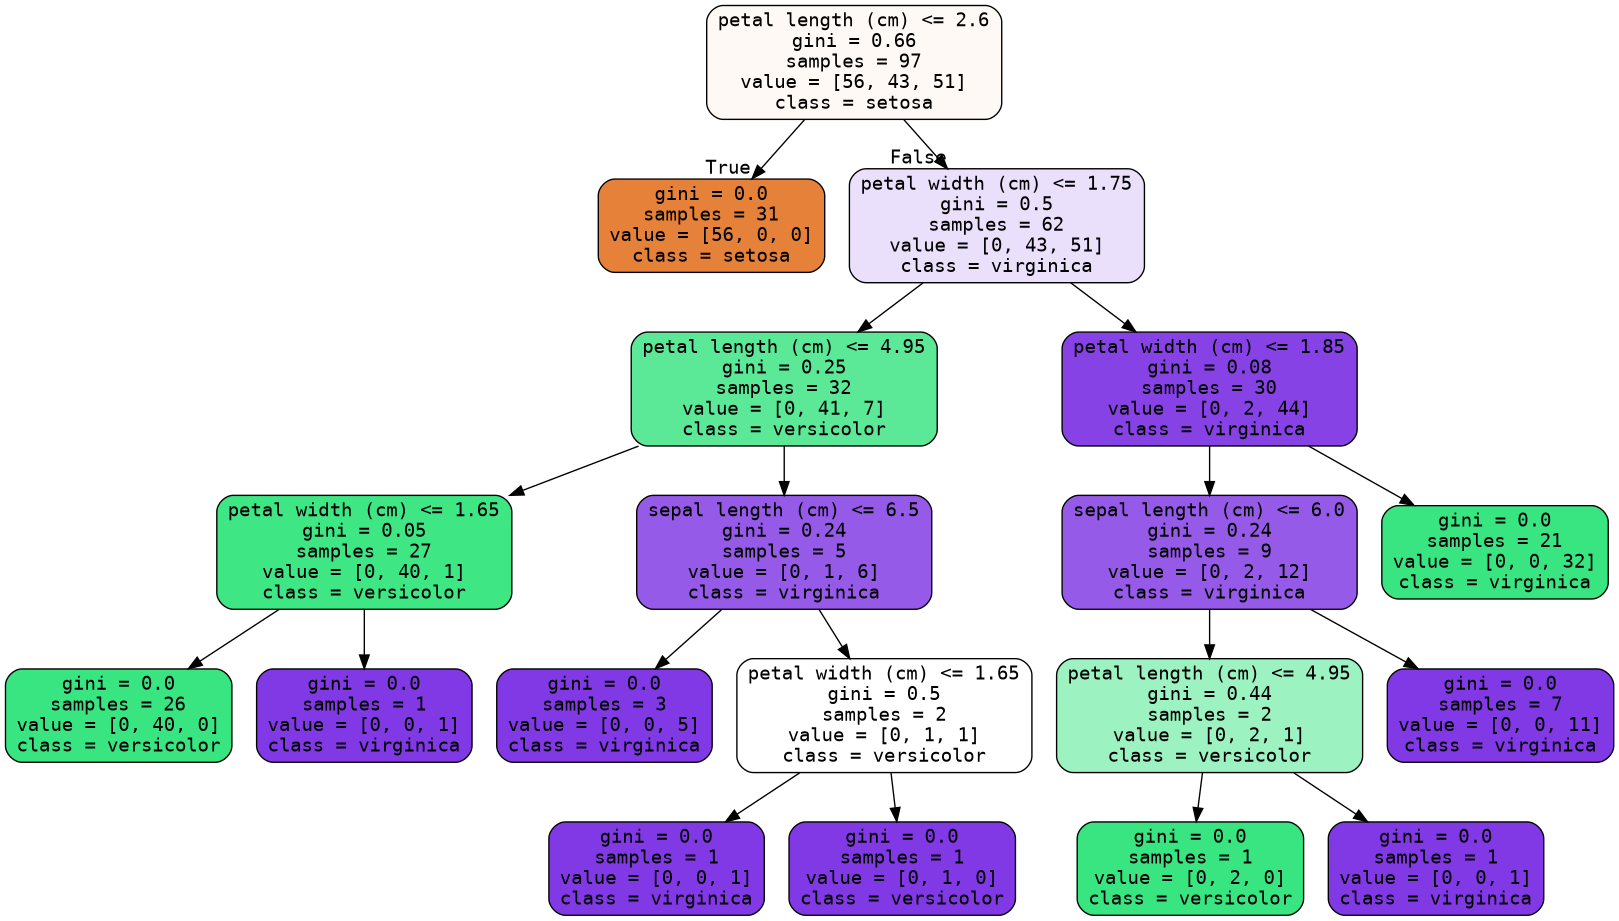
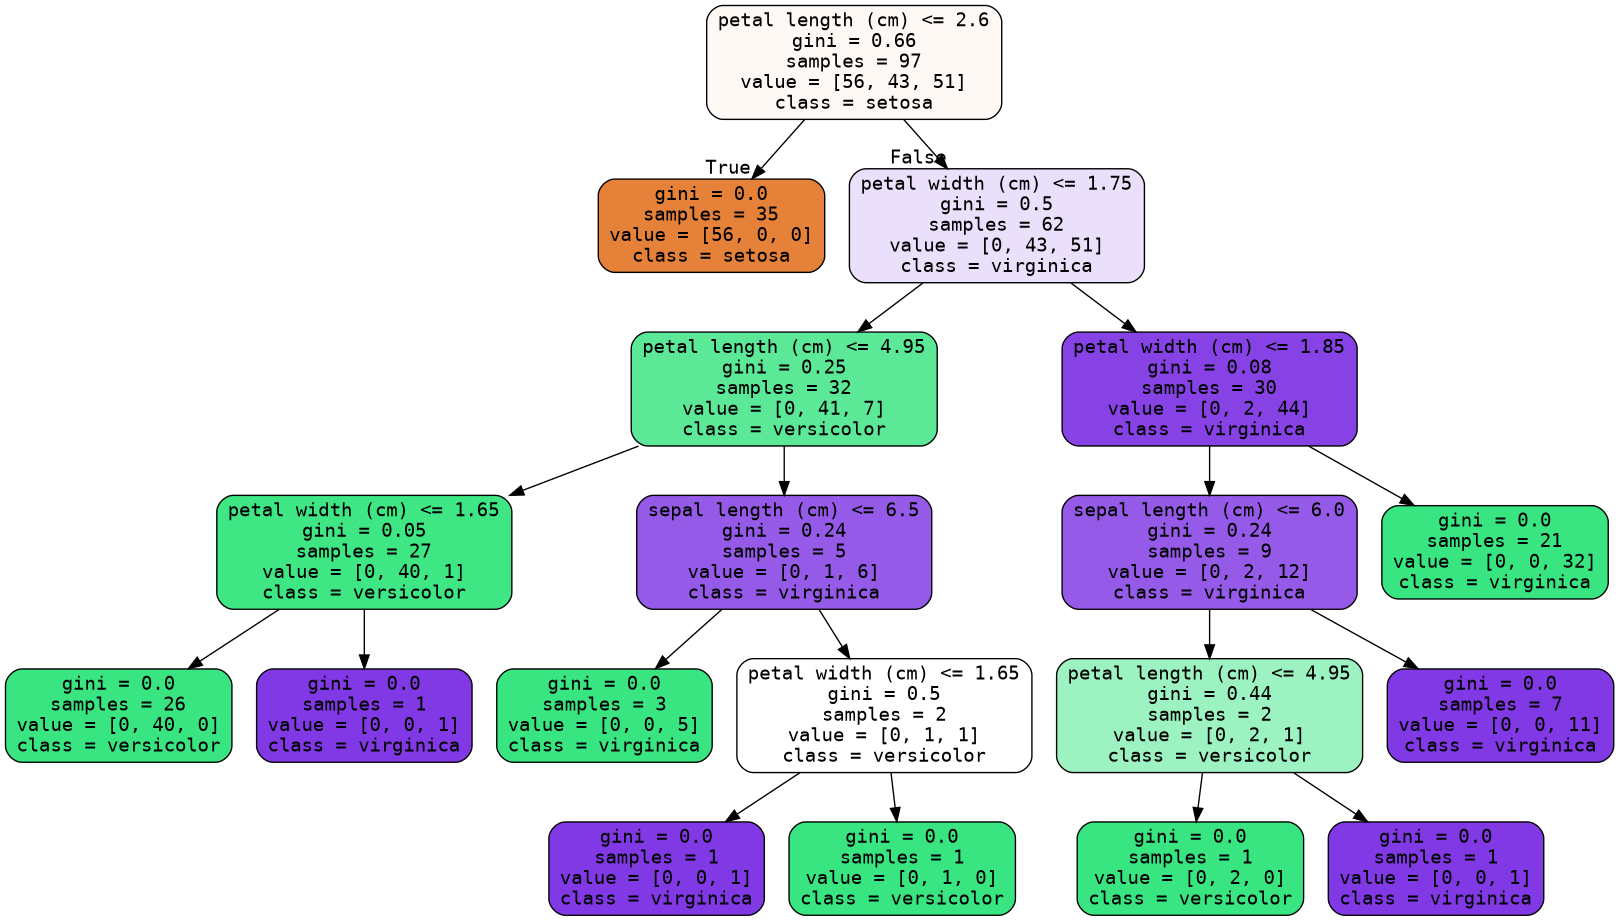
(711, 226) -> (711, 226)
(604, 716) -> (604, 716)
(902, 869) -> (902, 869)
